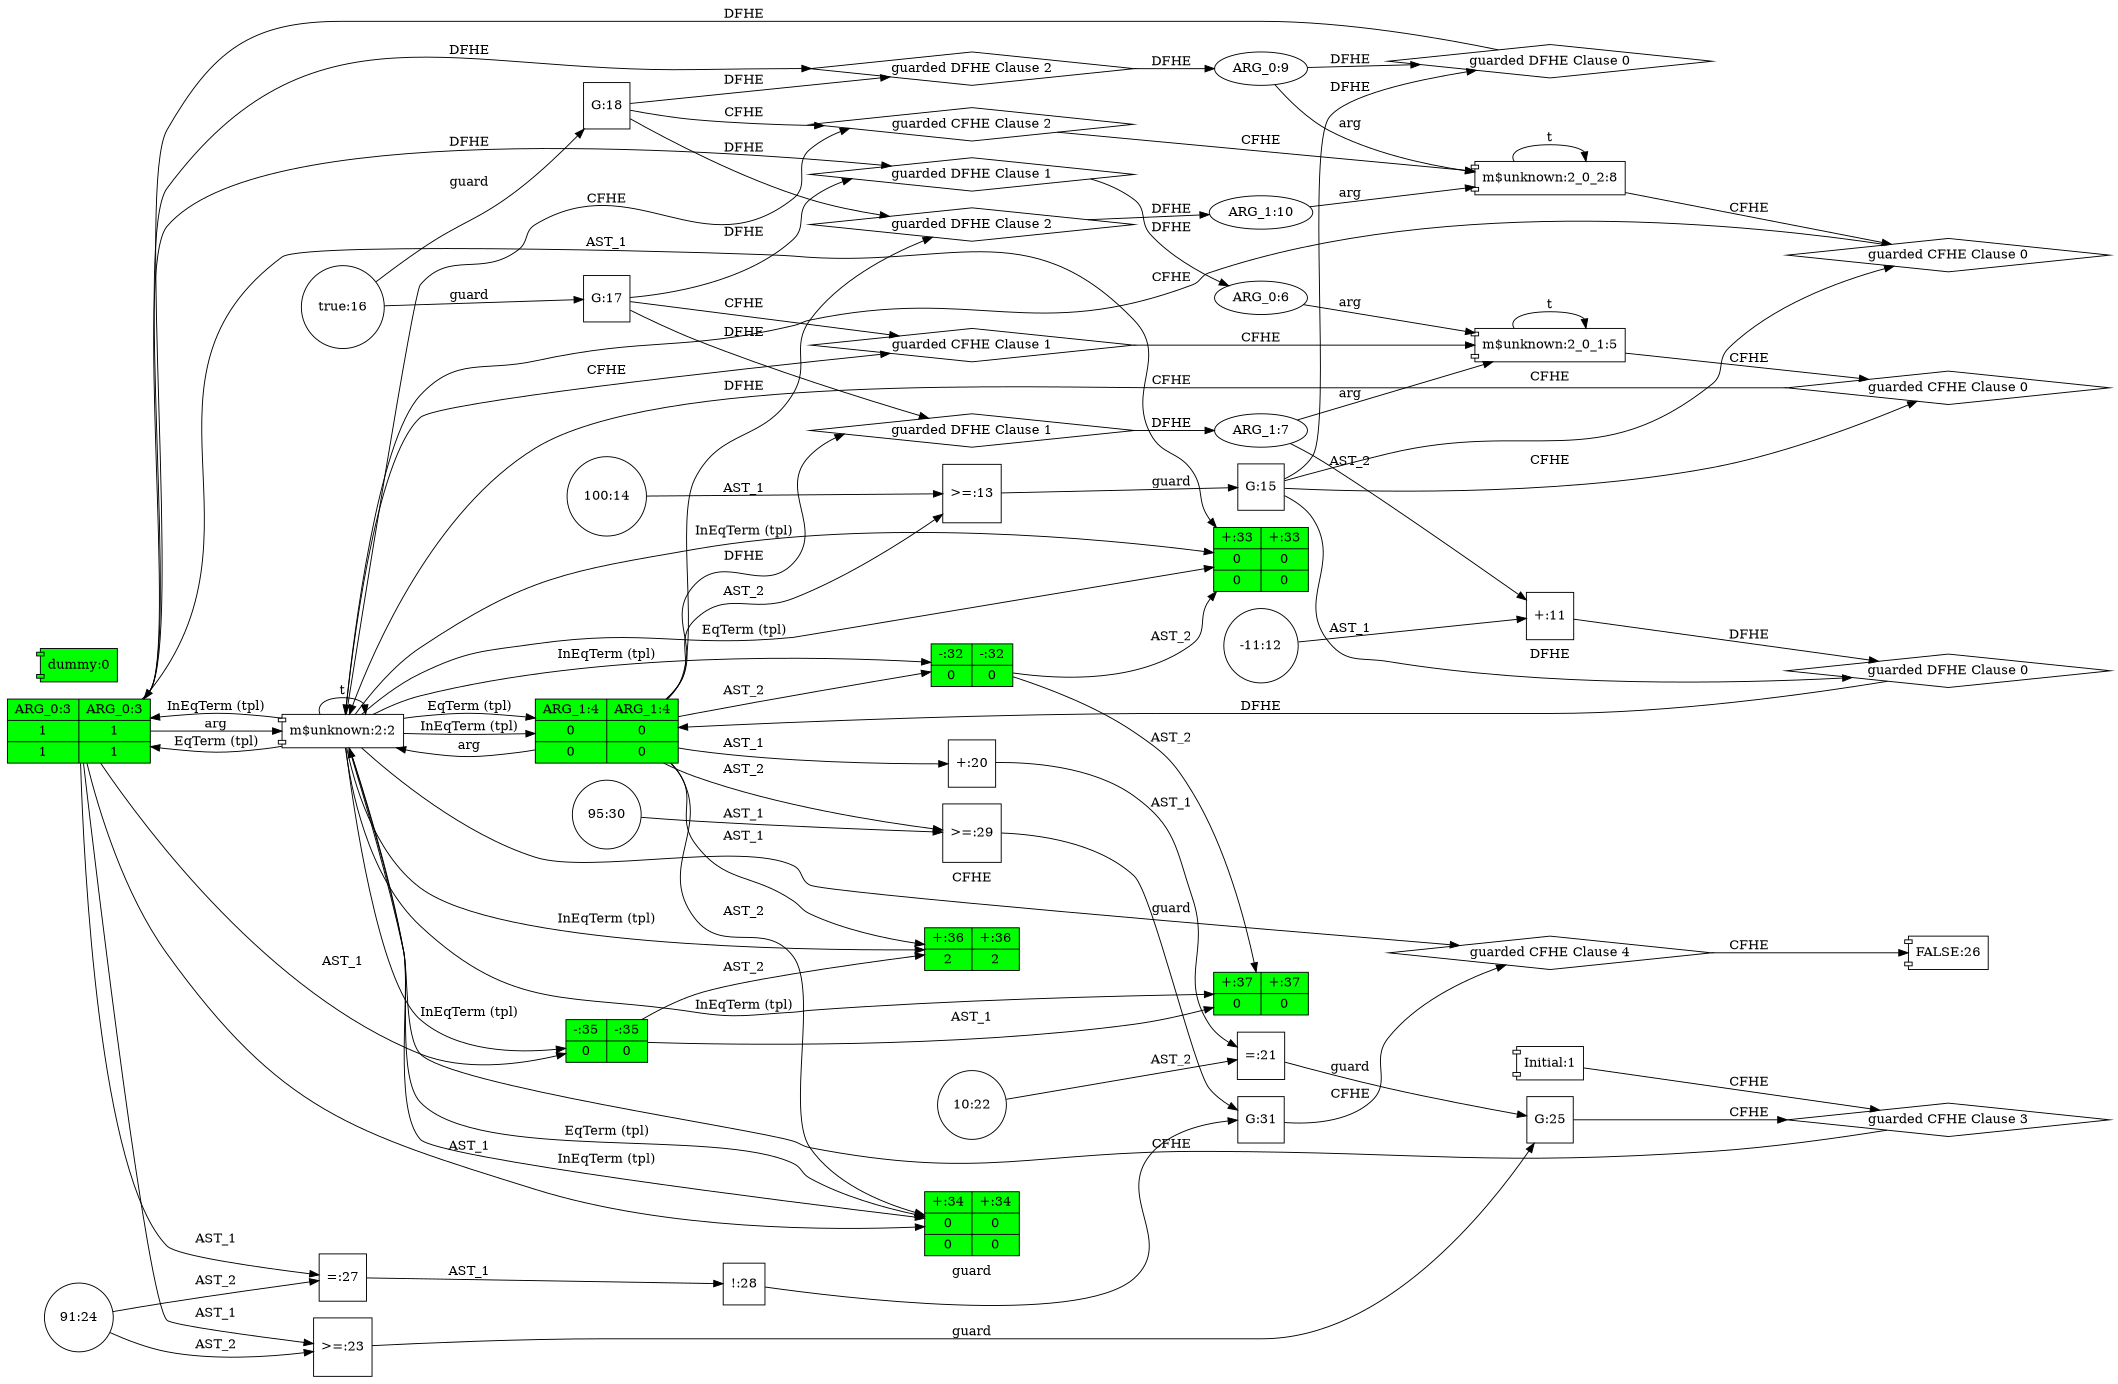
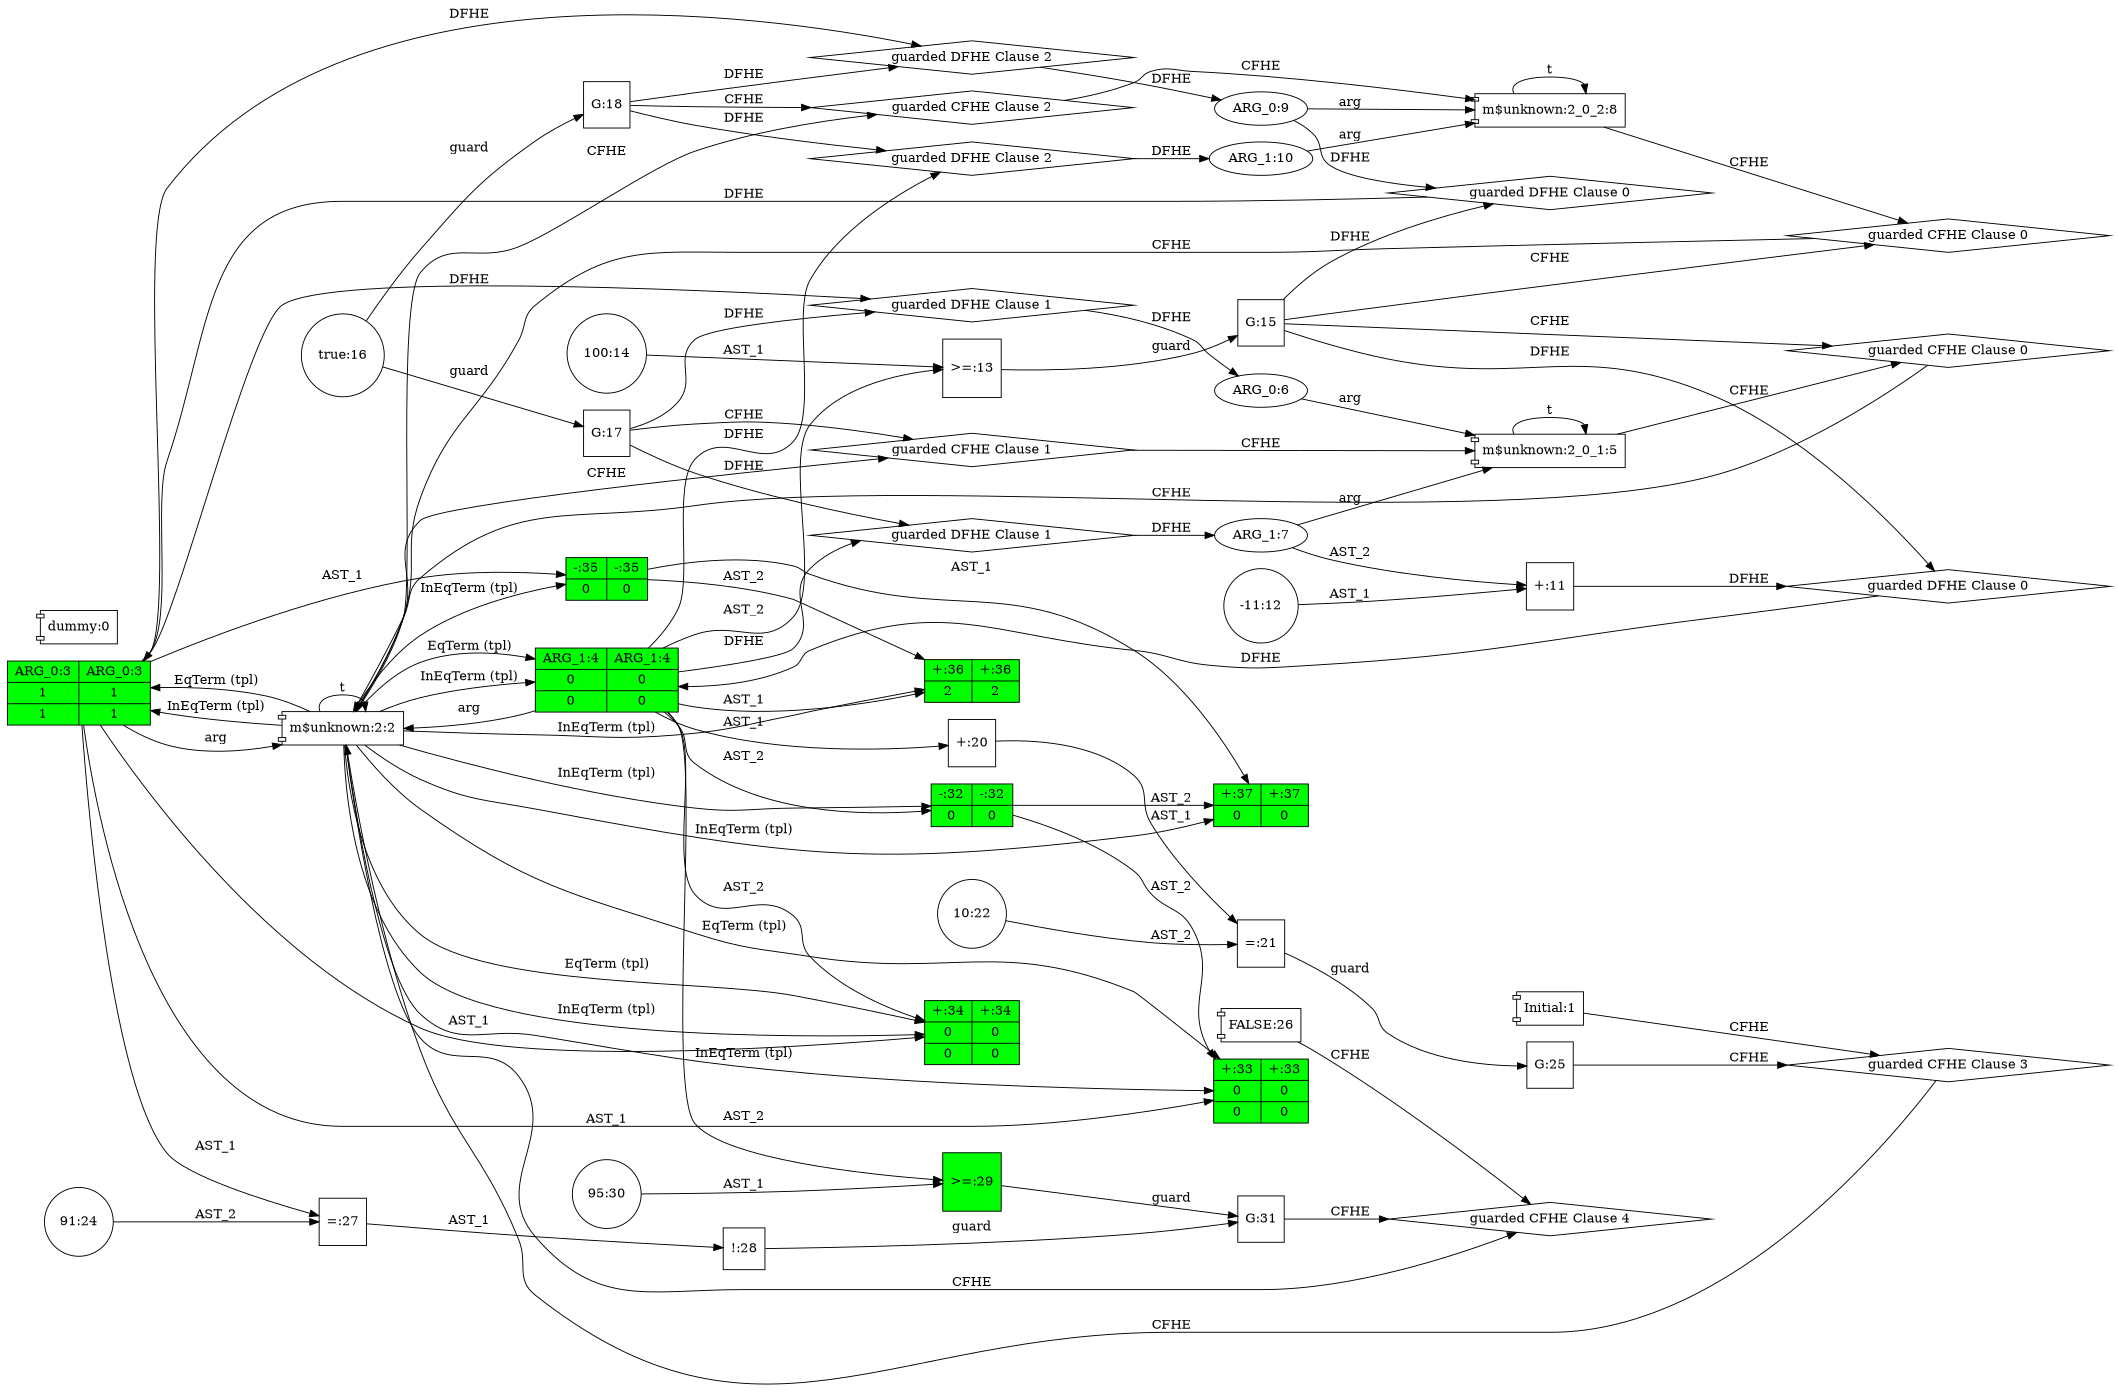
(79, 665) -> (79, 627)
(972, 833) -> (972, 1182)
(1805, 953) -> (1413, 1116)
(343, 1347) -> none
